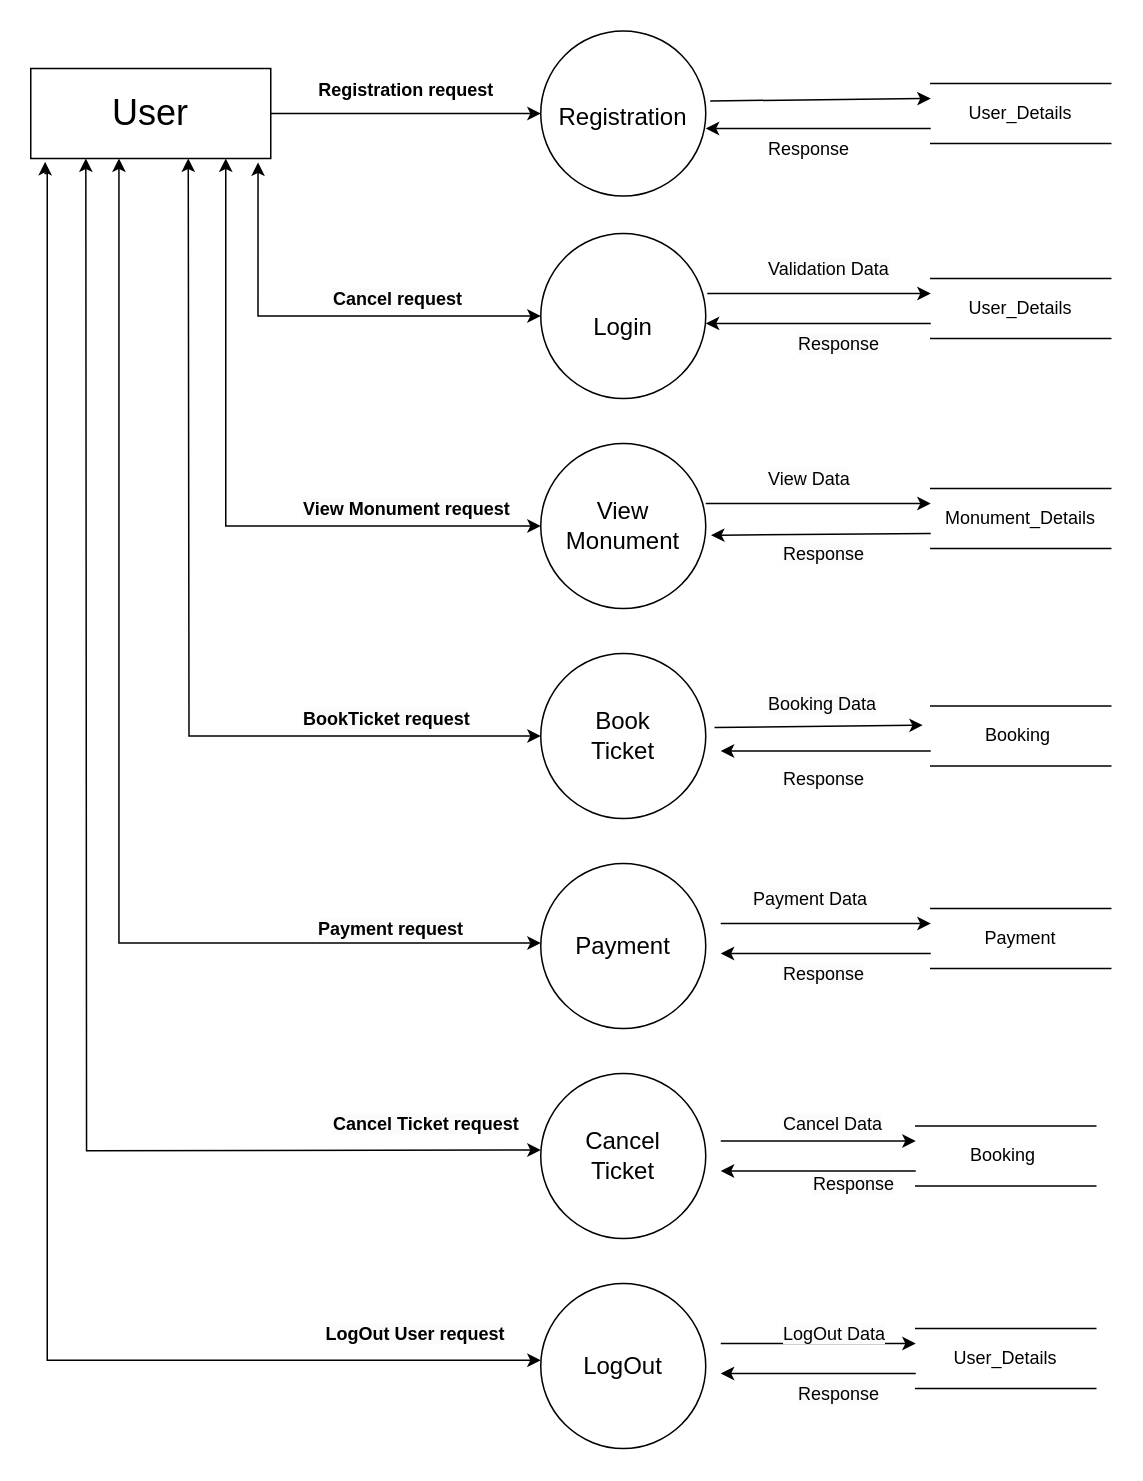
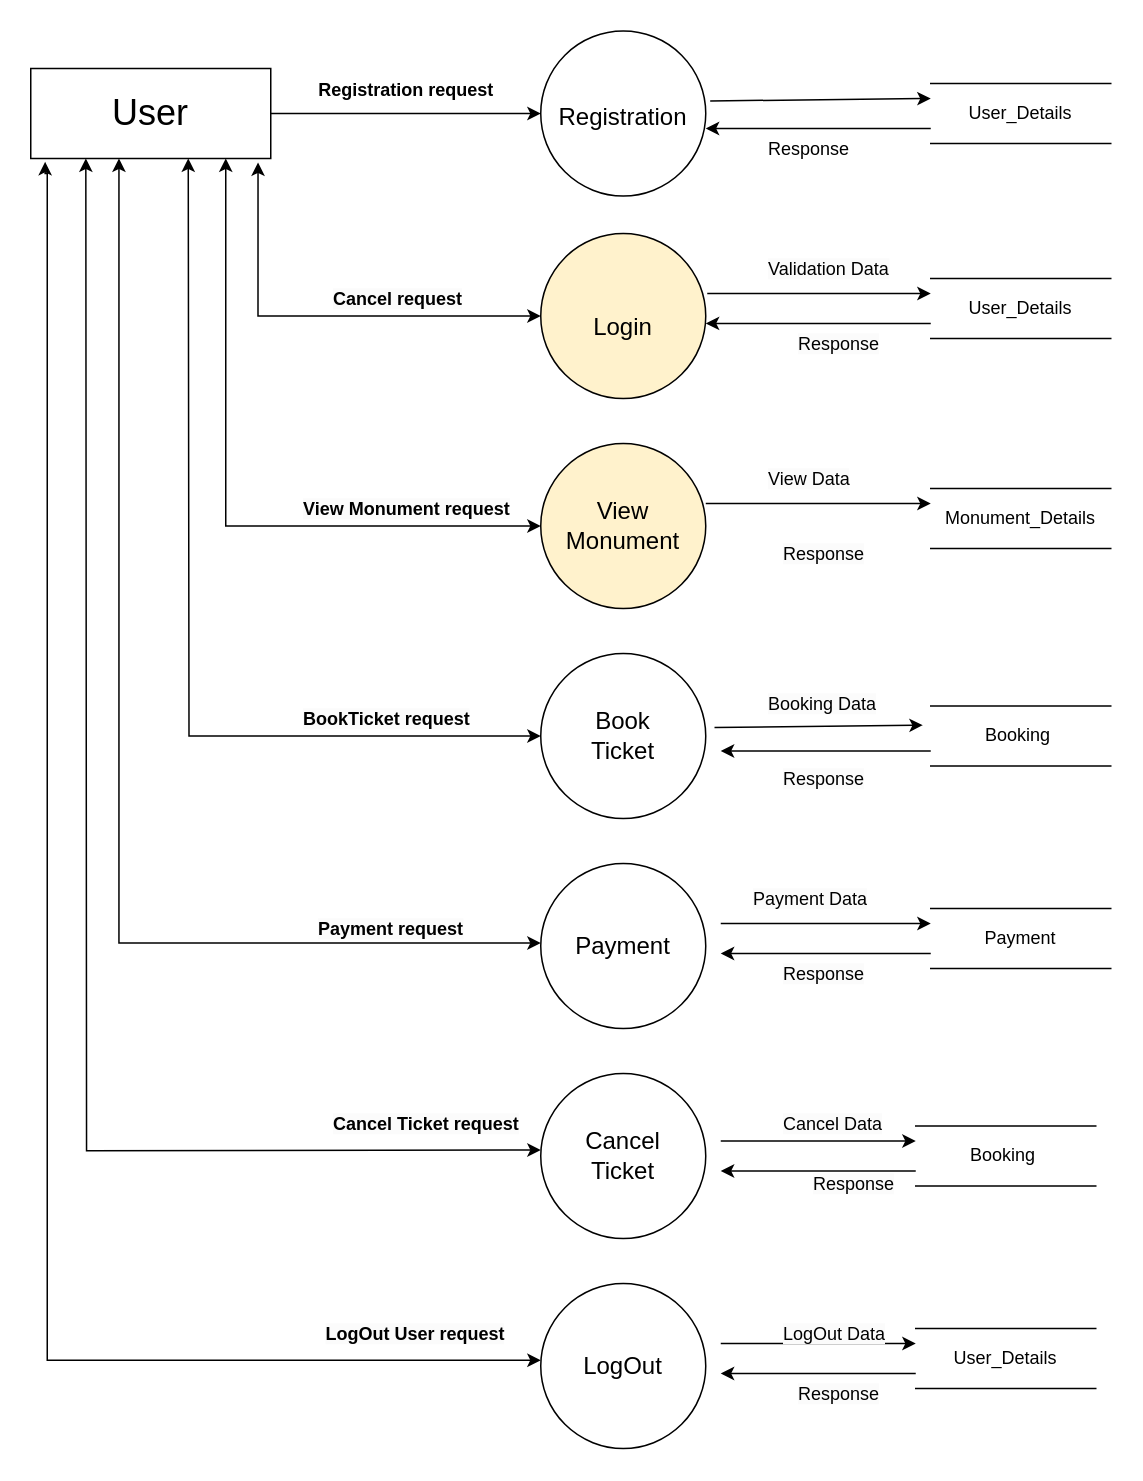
(623, 316) -> (623, 316)
(623, 526) -> (623, 526)
(826, 534) -> none
